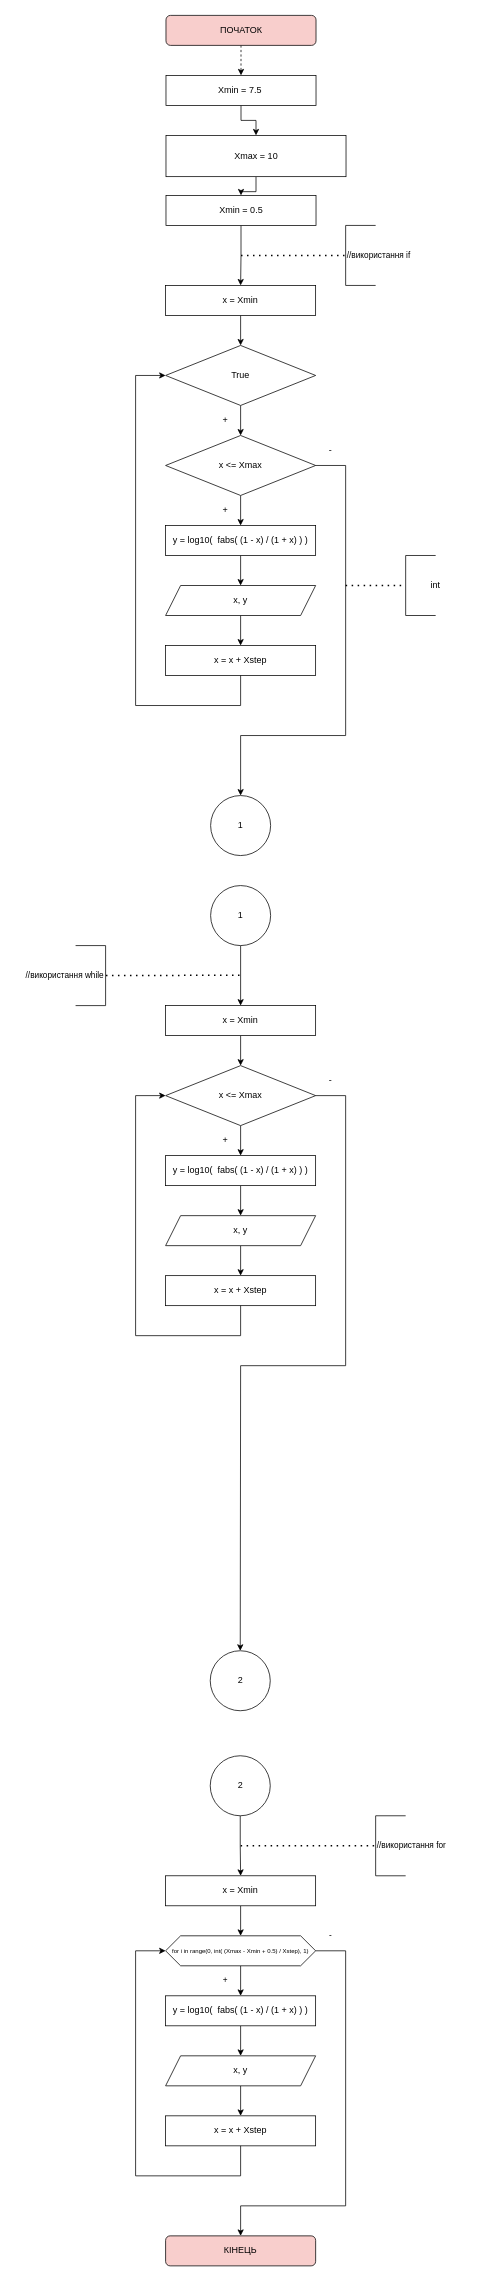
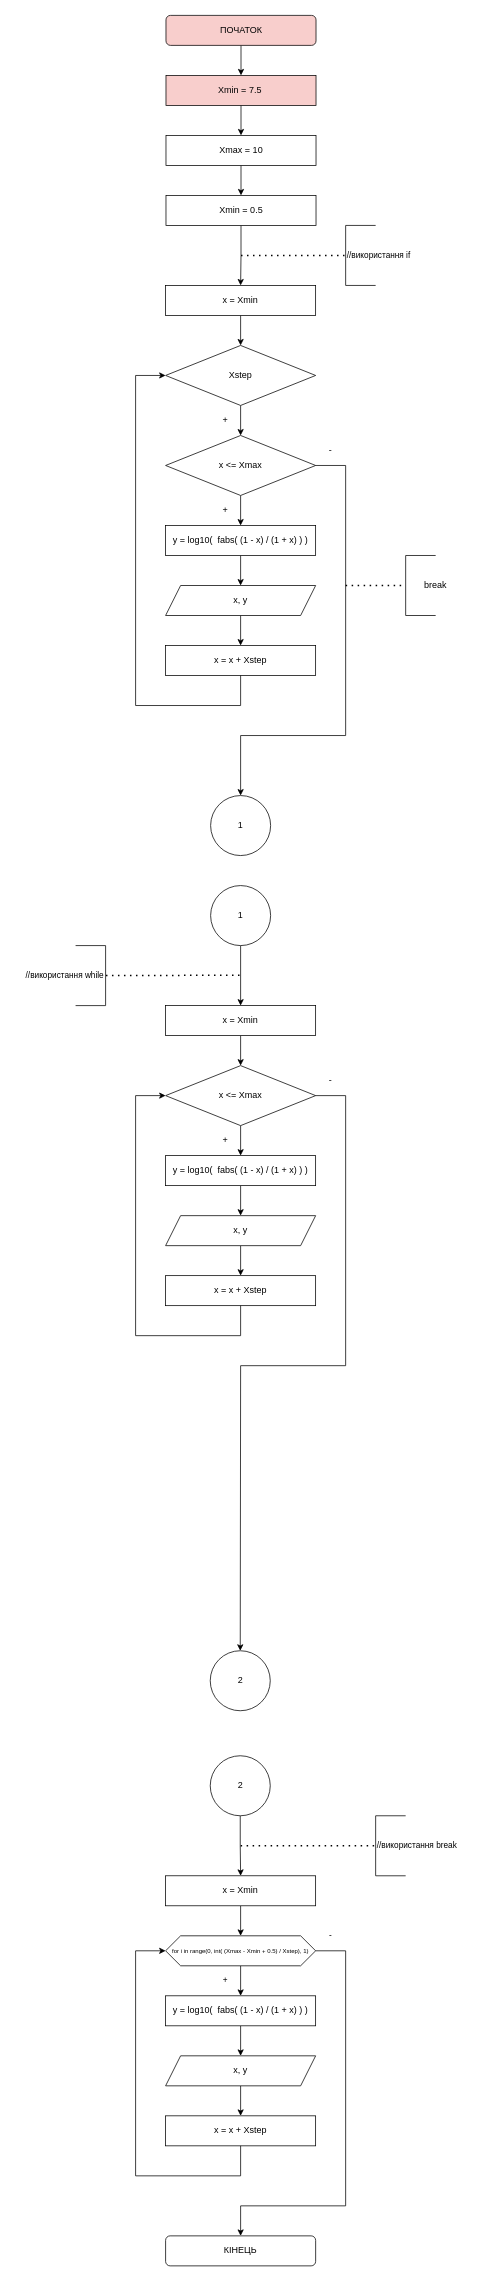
(241, 57) -> (241, 57)
(241, 90) -> (241, 90)
(256, 156) -> (241, 150)
(240, 375) -> (240, 375)
(435, 585) -> (435, 585)
(417, 1845) -> (421, 1845)
(240, 2250) -> (240, 2250)
